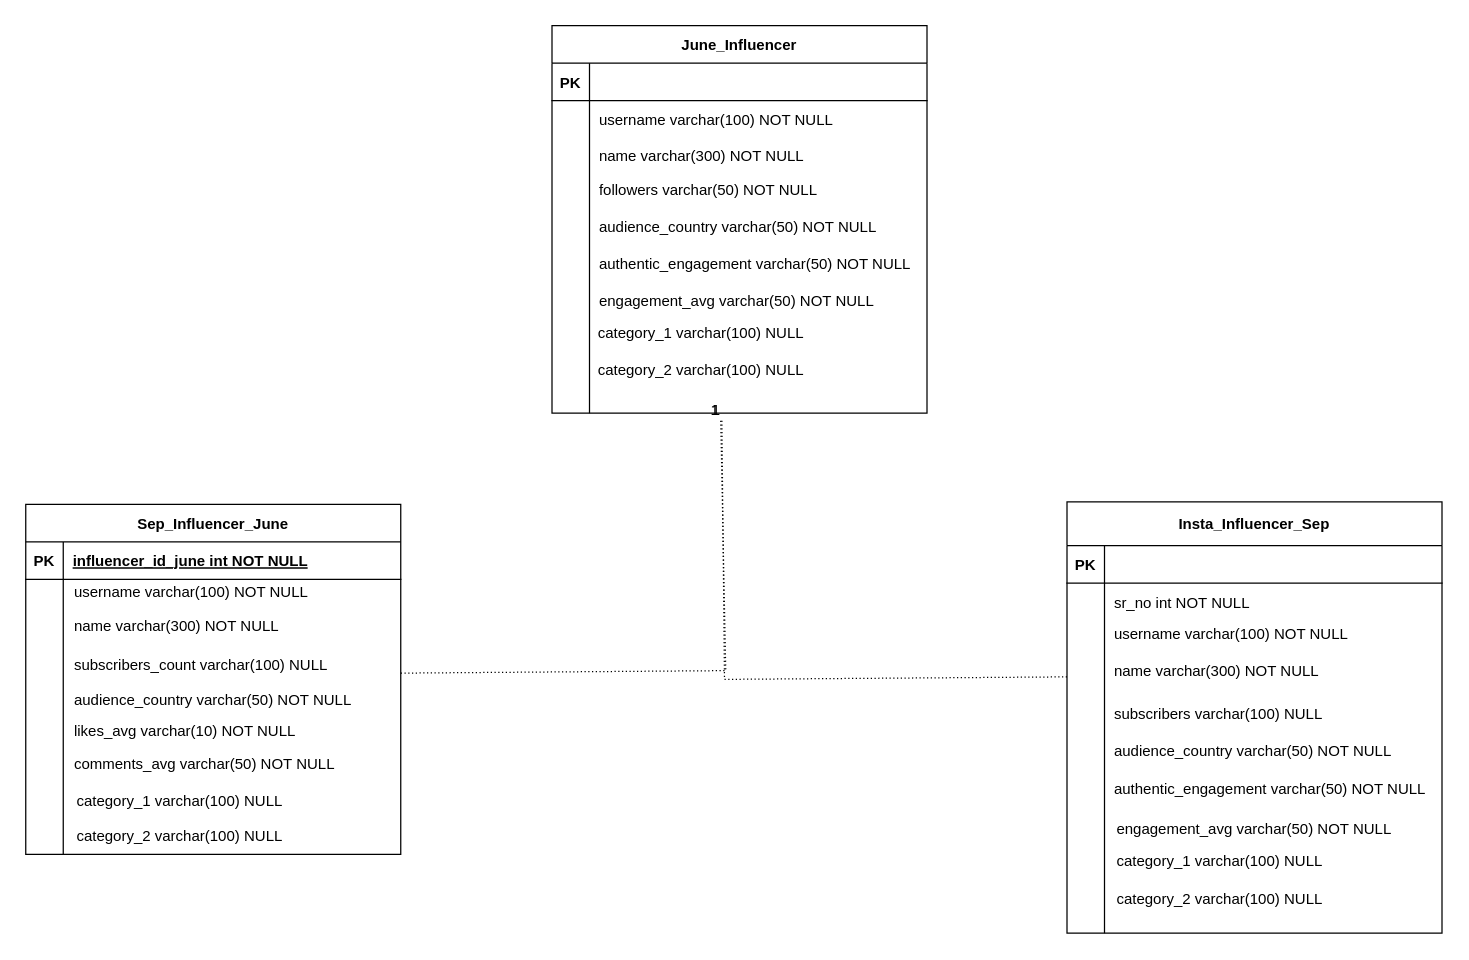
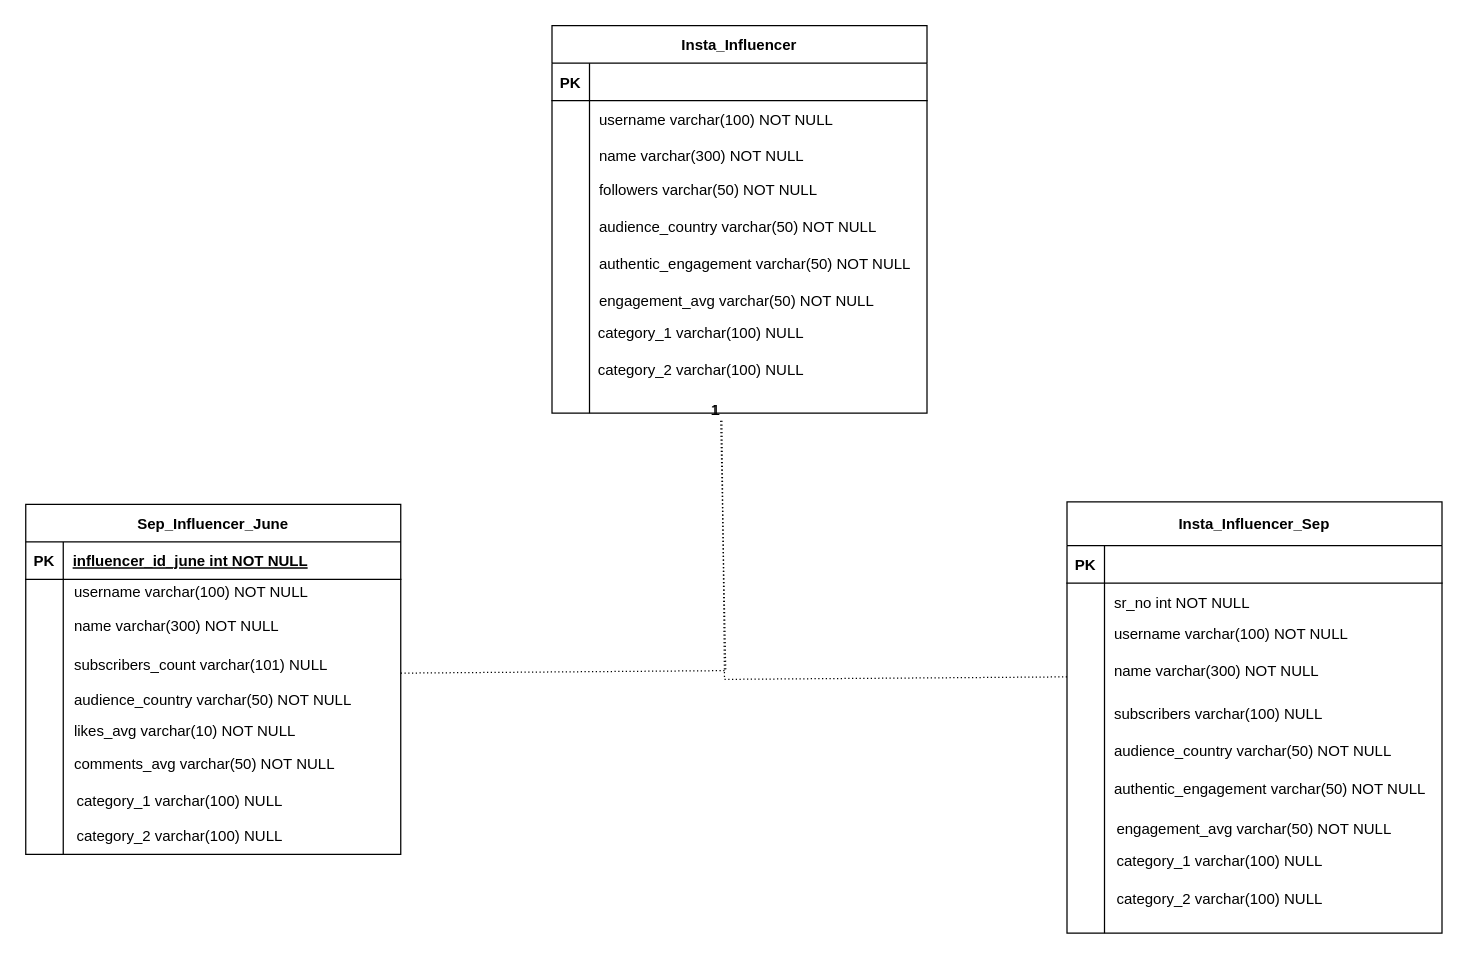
(739, 45) -> (739, 45)
(215, 665) -> (215, 665)
